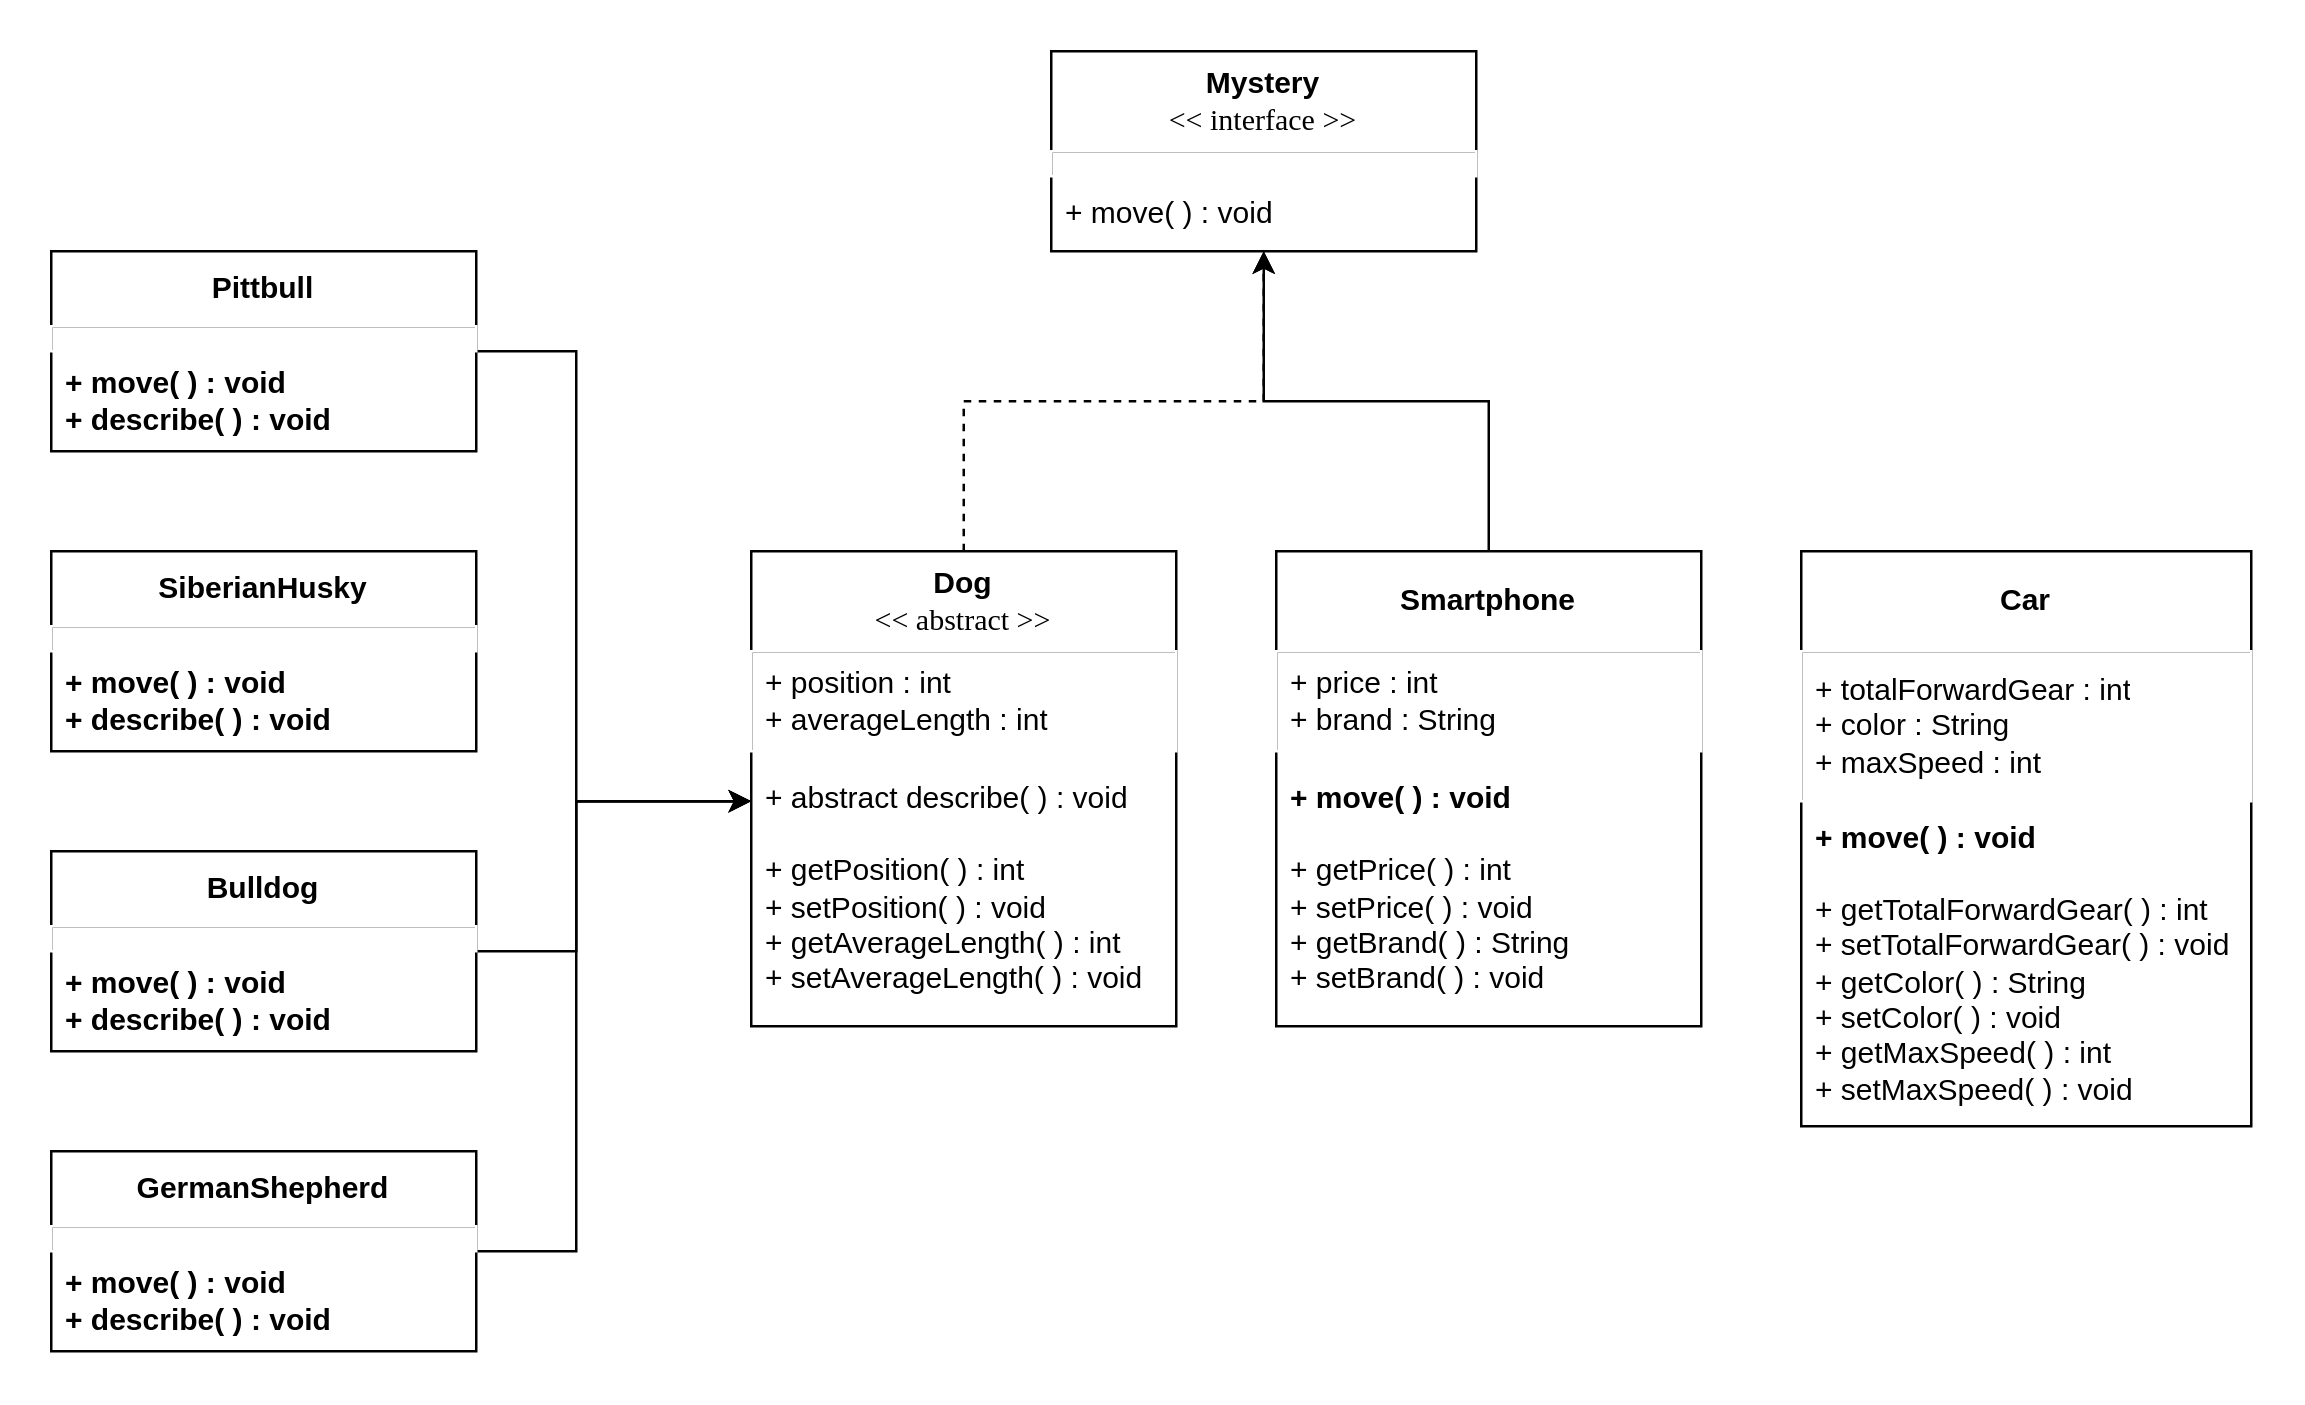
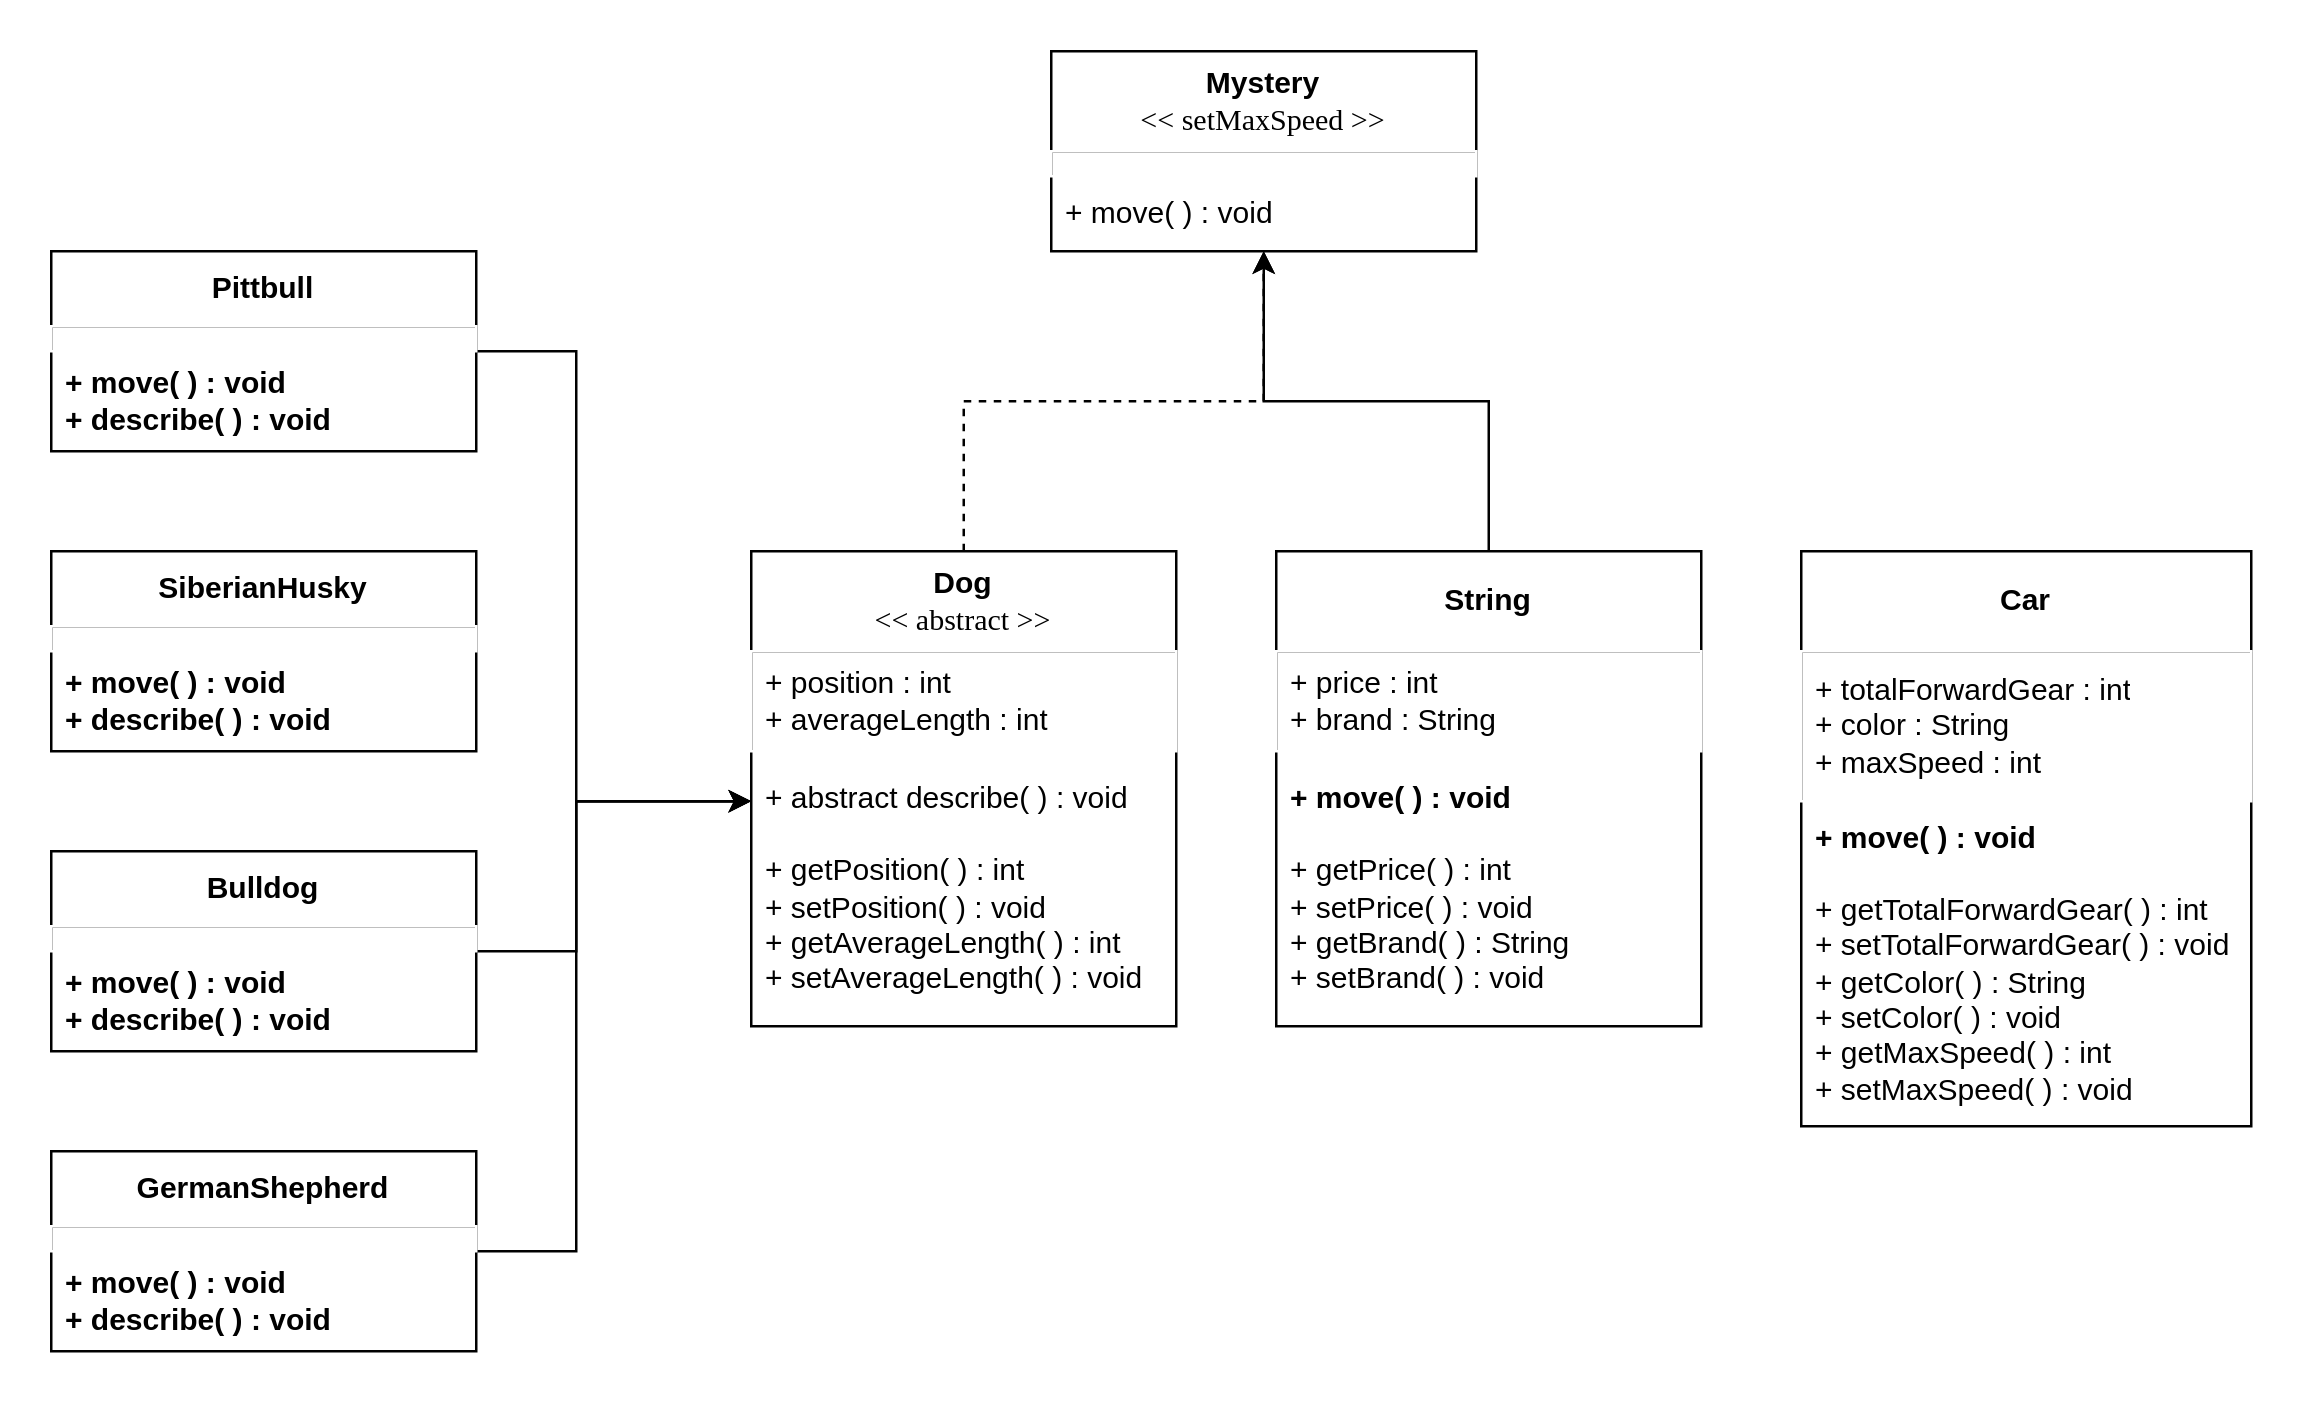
(1264, 101) -> (1264, 101)
(1489, 601) -> (1489, 601)
